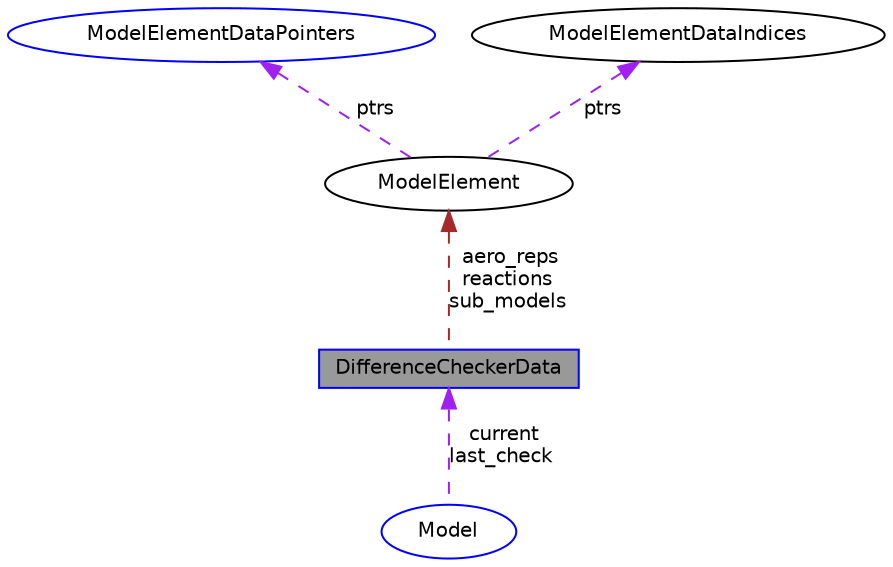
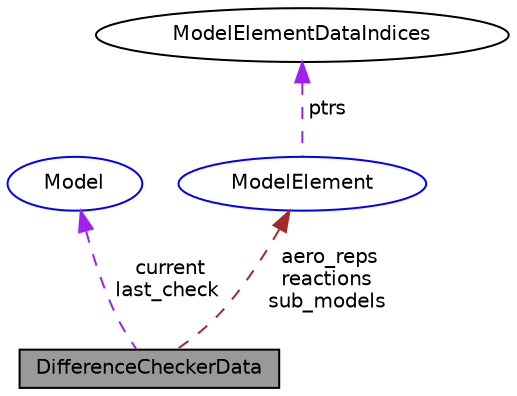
(222, 35) -> none
(449, 184) -> (302, 184)
(449, 369) -> (149, 369)
(449, 457) -> (106, 292)
